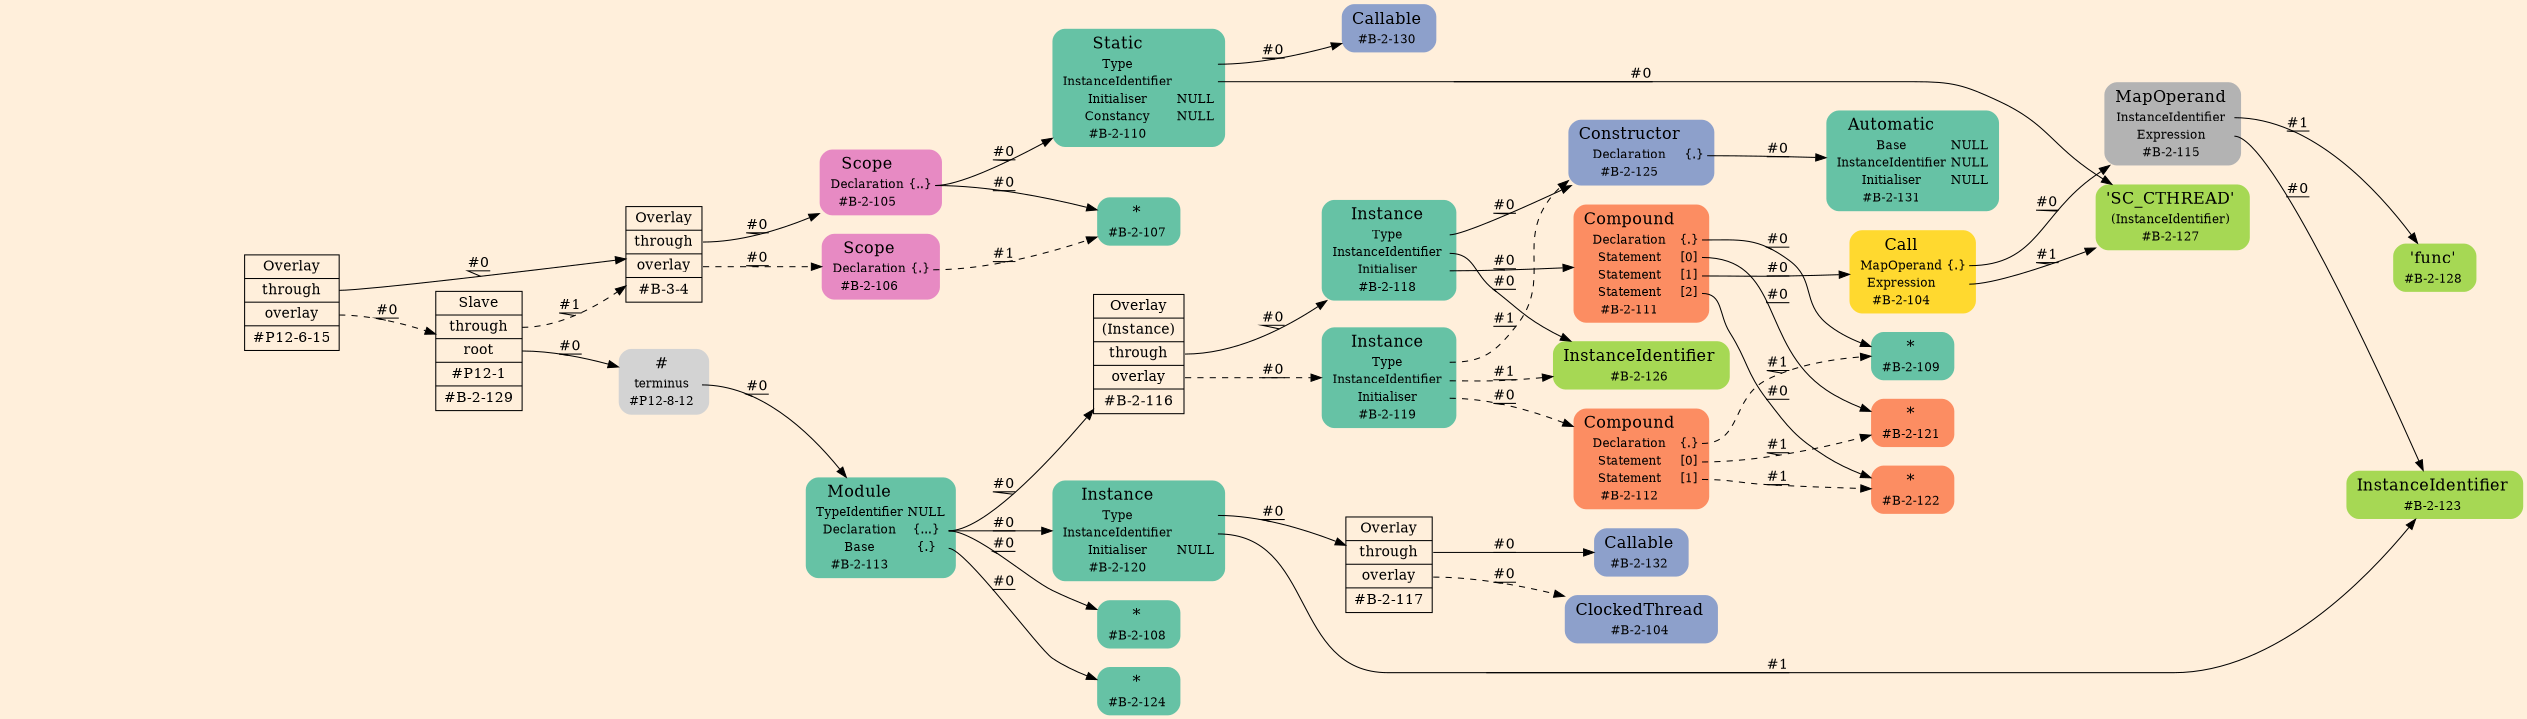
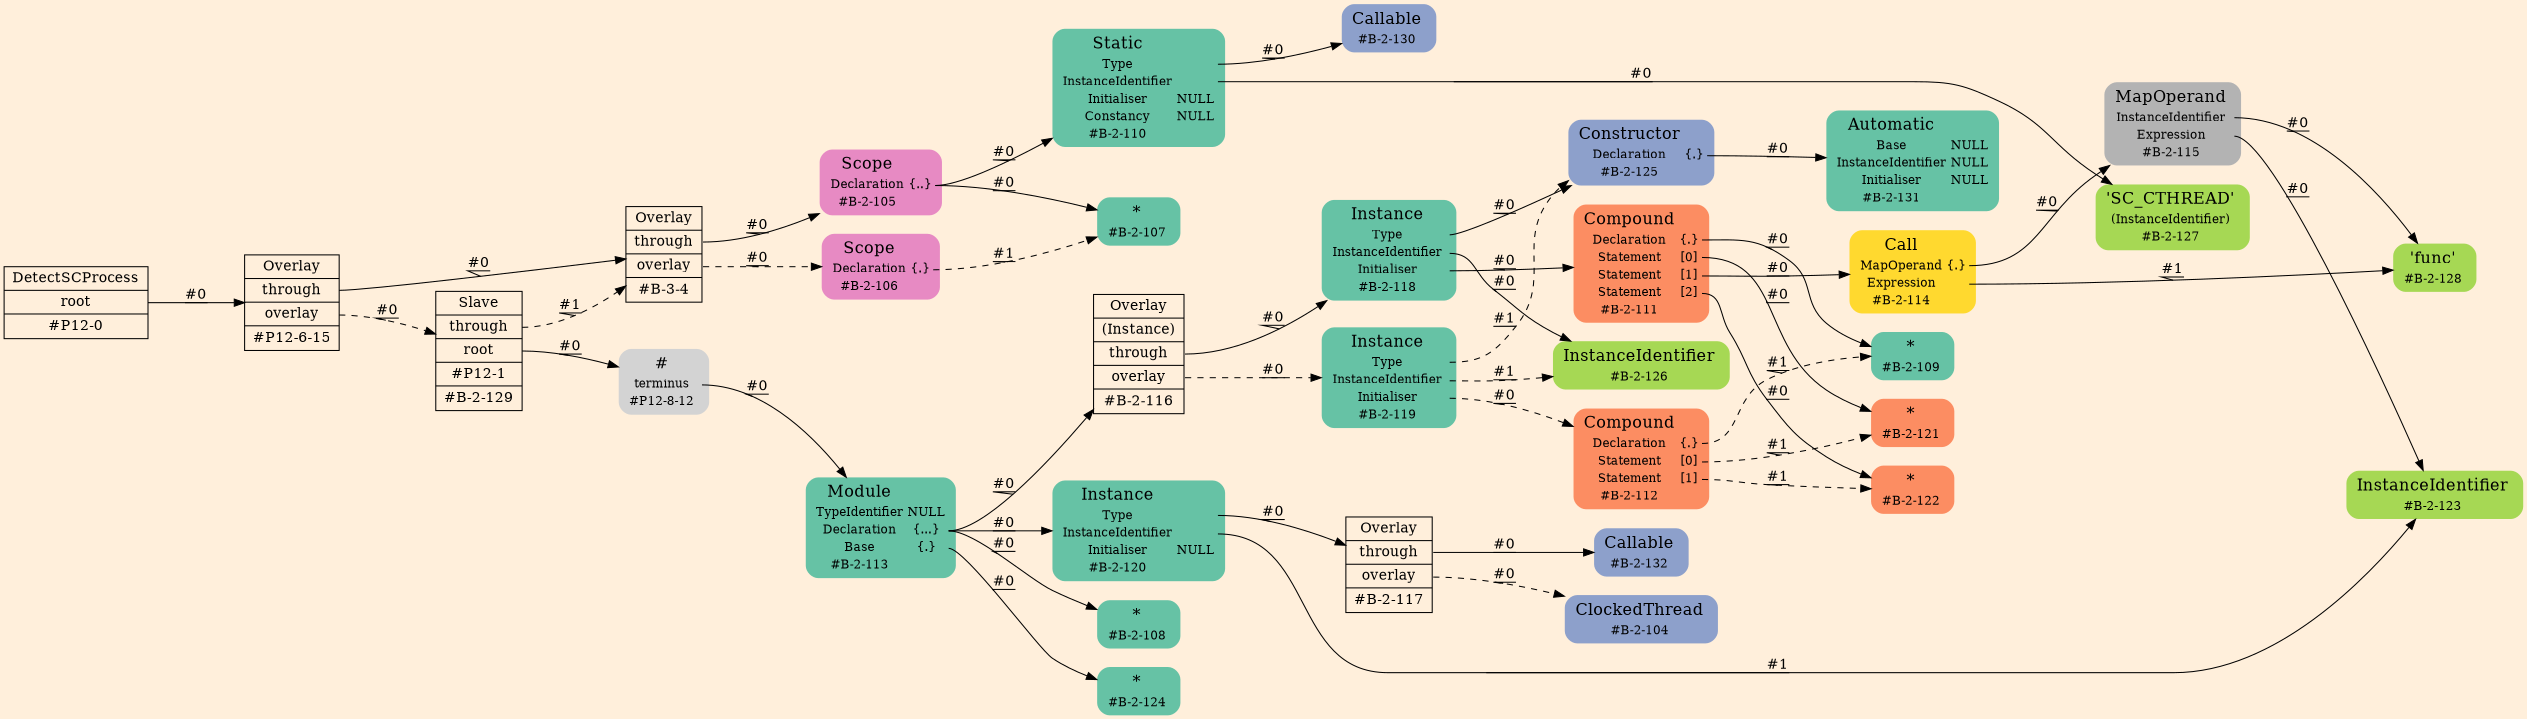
(2298, 123) -> (2298, 123)
(2028, 271) -> (2176, 280)
(1901, 301) -> (1901, 301)
none -> (76, 303)
